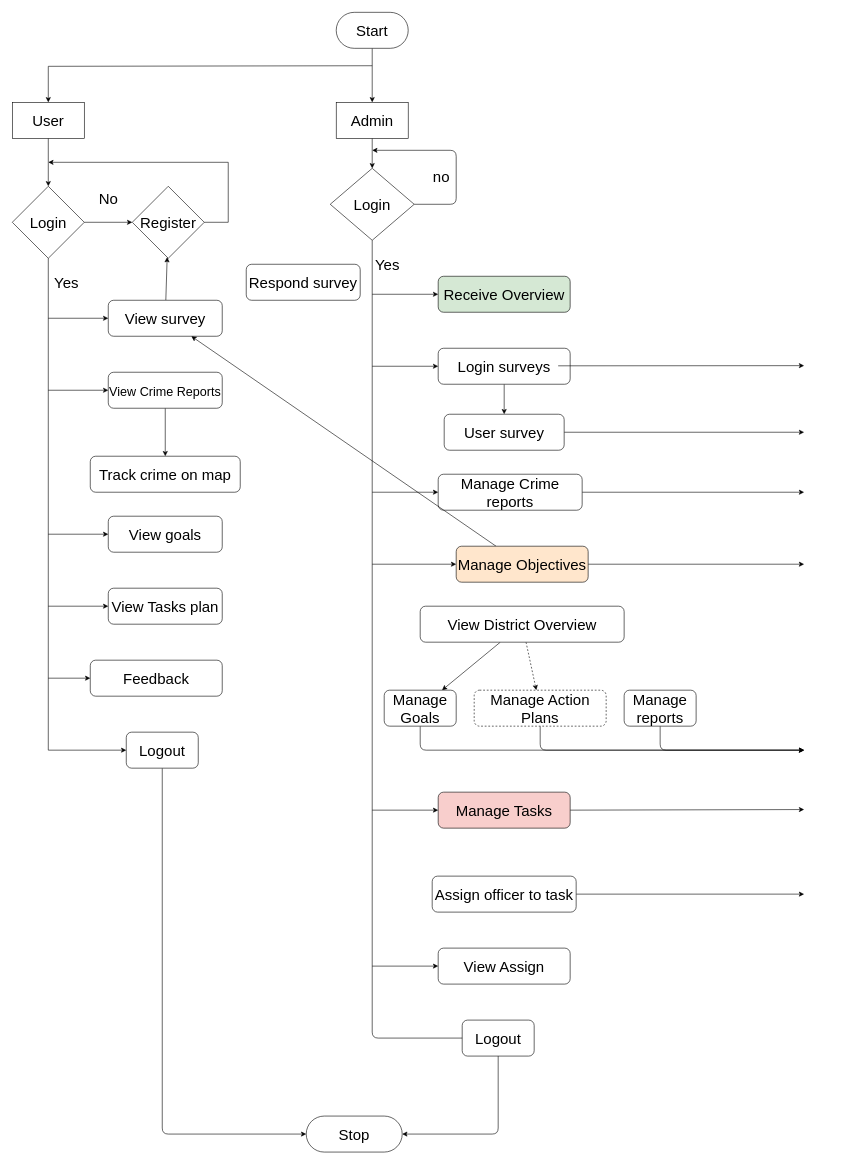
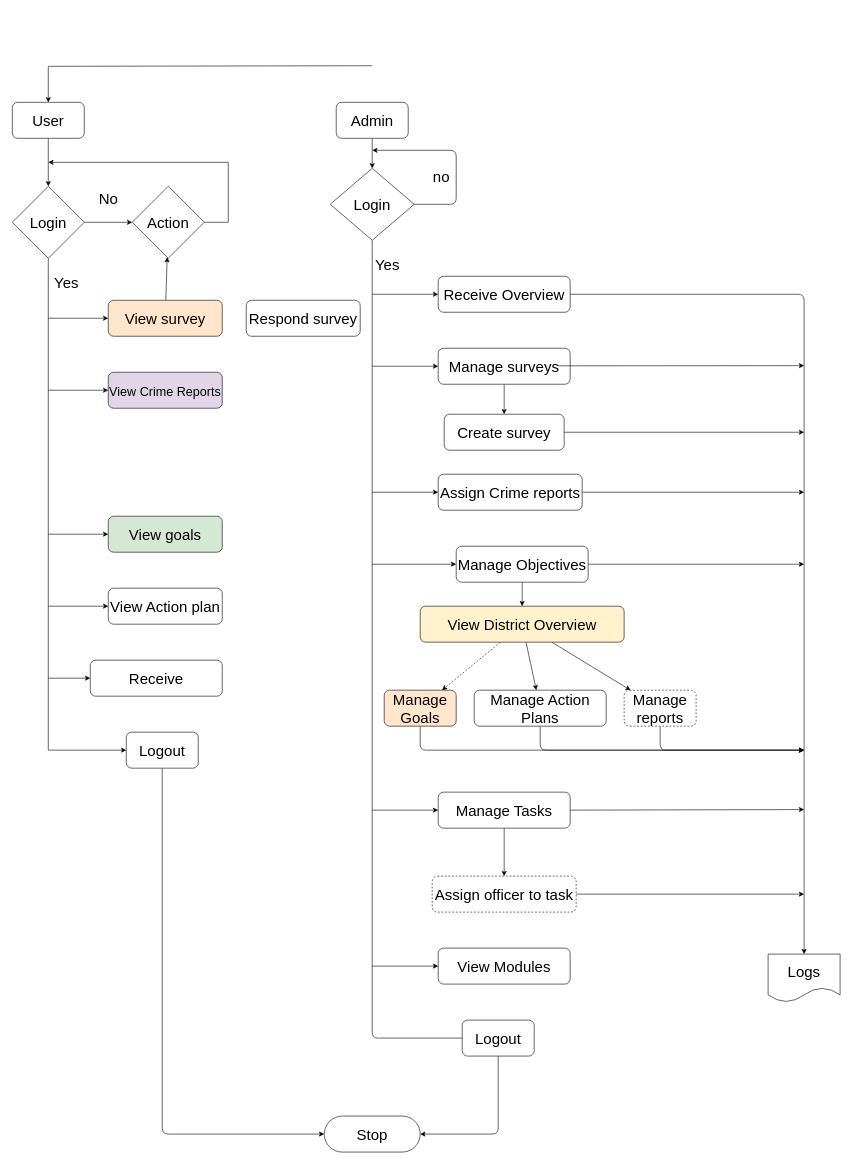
(372, 30) -> none
(372, 96) -> none
(48, 120) -> (48, 120)
(372, 120) -> (372, 120)
(168, 222) -> (168, 222)
(303, 282) -> (303, 318)
(504, 294) -> (504, 294)
none -> (799, 294)
(165, 318) -> (165, 318)
(504, 366) -> (504, 366)
(165, 390) -> (165, 390)
(304, 414) -> (522, 600)
(504, 432) -> (504, 432)
(165, 450) -> none
(165, 474) -> none
(510, 492) -> (510, 492)
(165, 534) -> (165, 534)
(522, 564) -> (522, 564)
(165, 606) -> (165, 606)
(522, 624) -> (522, 624)
(531, 663) -> (531, 663)
(474, 664) -> (474, 664)
none -> (590, 665)
(156, 678) -> (156, 678)
(420, 708) -> (420, 708)
(540, 708) -> (540, 708)
(660, 708) -> (660, 708)
(504, 810) -> (504, 810)
none -> (504, 870)
(504, 894) -> (504, 894)
(504, 966) -> (504, 966)
none -> (804, 978)
(354, 1134) -> (372, 1134)
